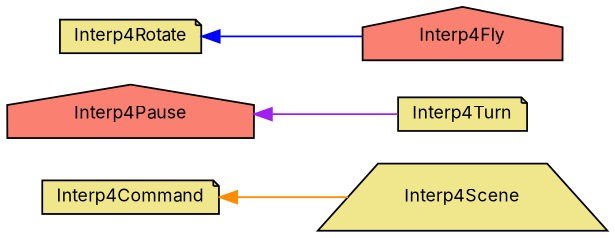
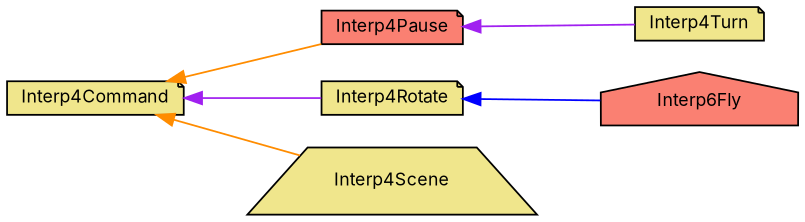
(463, 36) -> (699, 102)
none -> (253, 60)
none -> (262, 98)
(131, 114) -> (392, 27)
